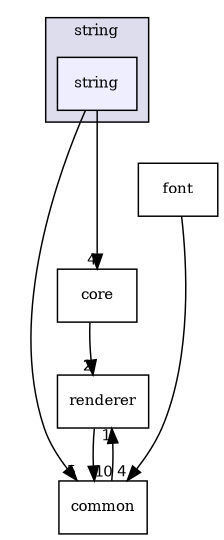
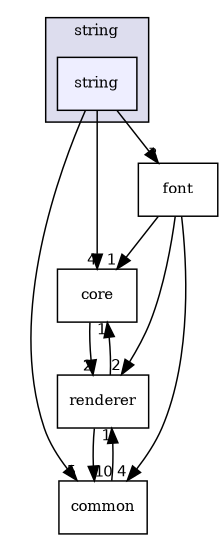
none -> (133, 131)
none -> (142, 237)
none -> (160, 292)
none -> (110, 356)
